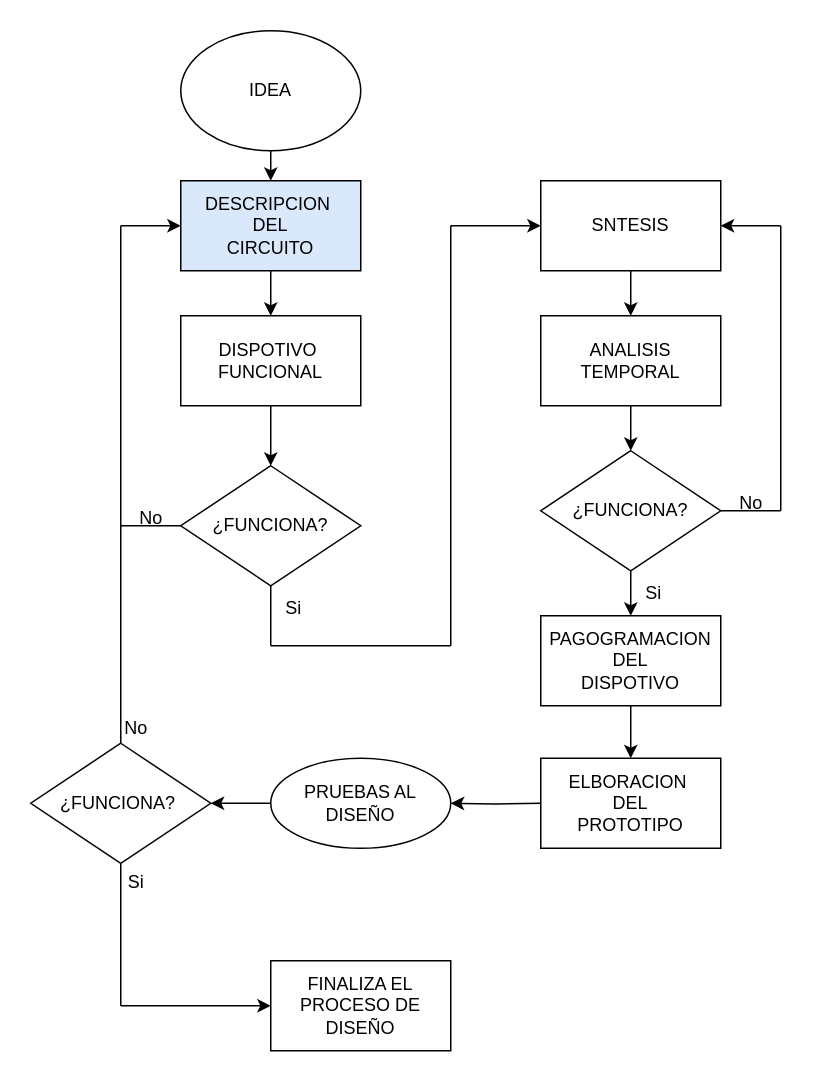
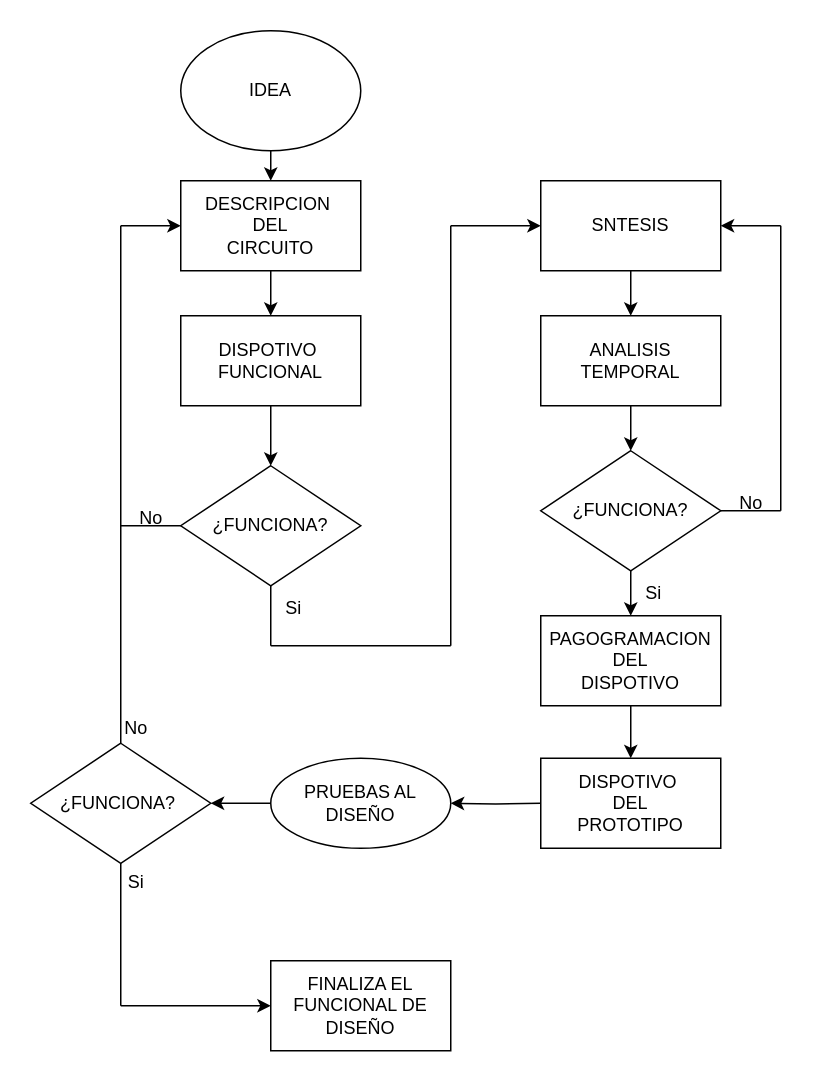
(271, 226) -> (271, 226)
(631, 803) -> (631, 803)
(361, 1006) -> (361, 1006)
